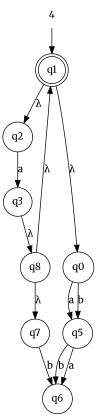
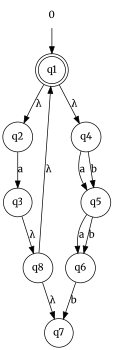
(52, 15) -> (52, 15)
(78, 267) -> (86, 137)
(44, 363) -> (71, 297)
